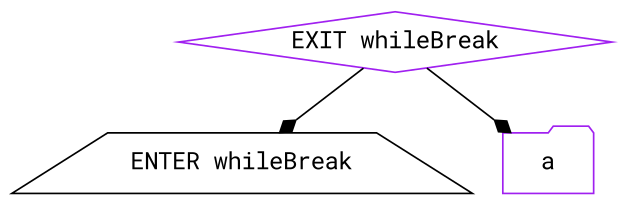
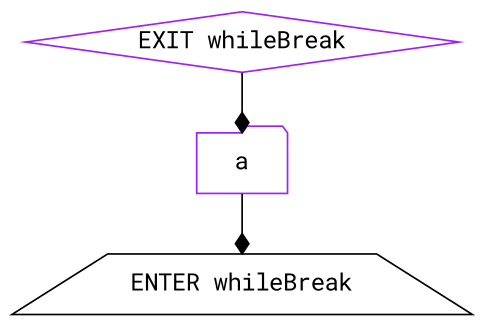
(330, 94) -> (242, 214)
